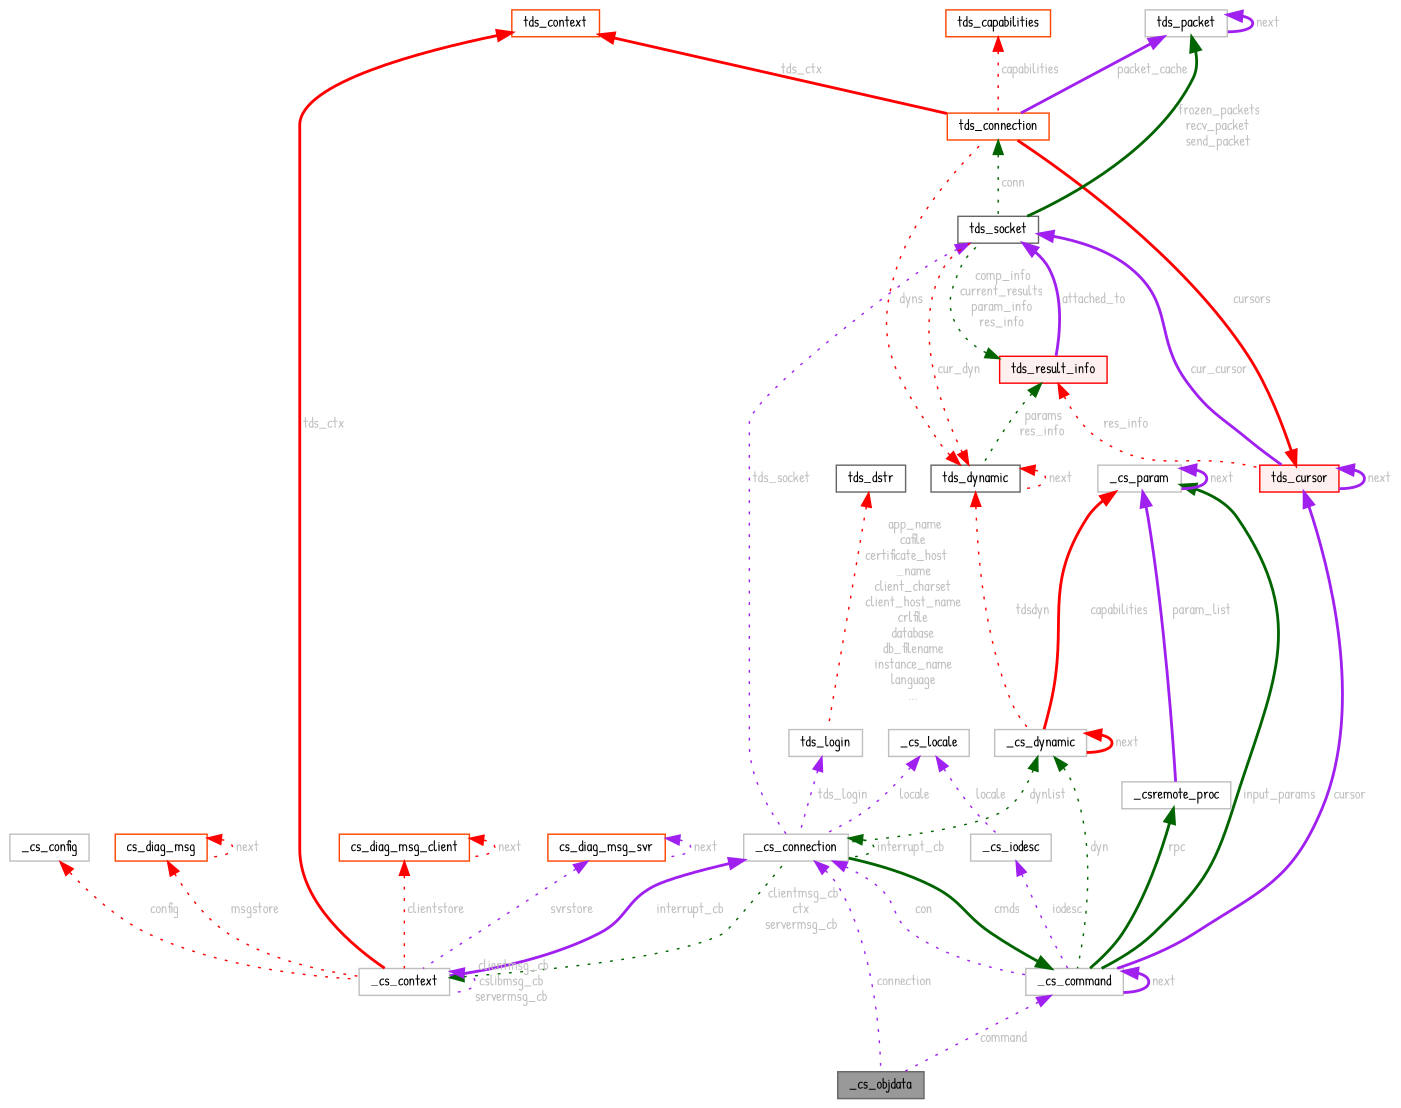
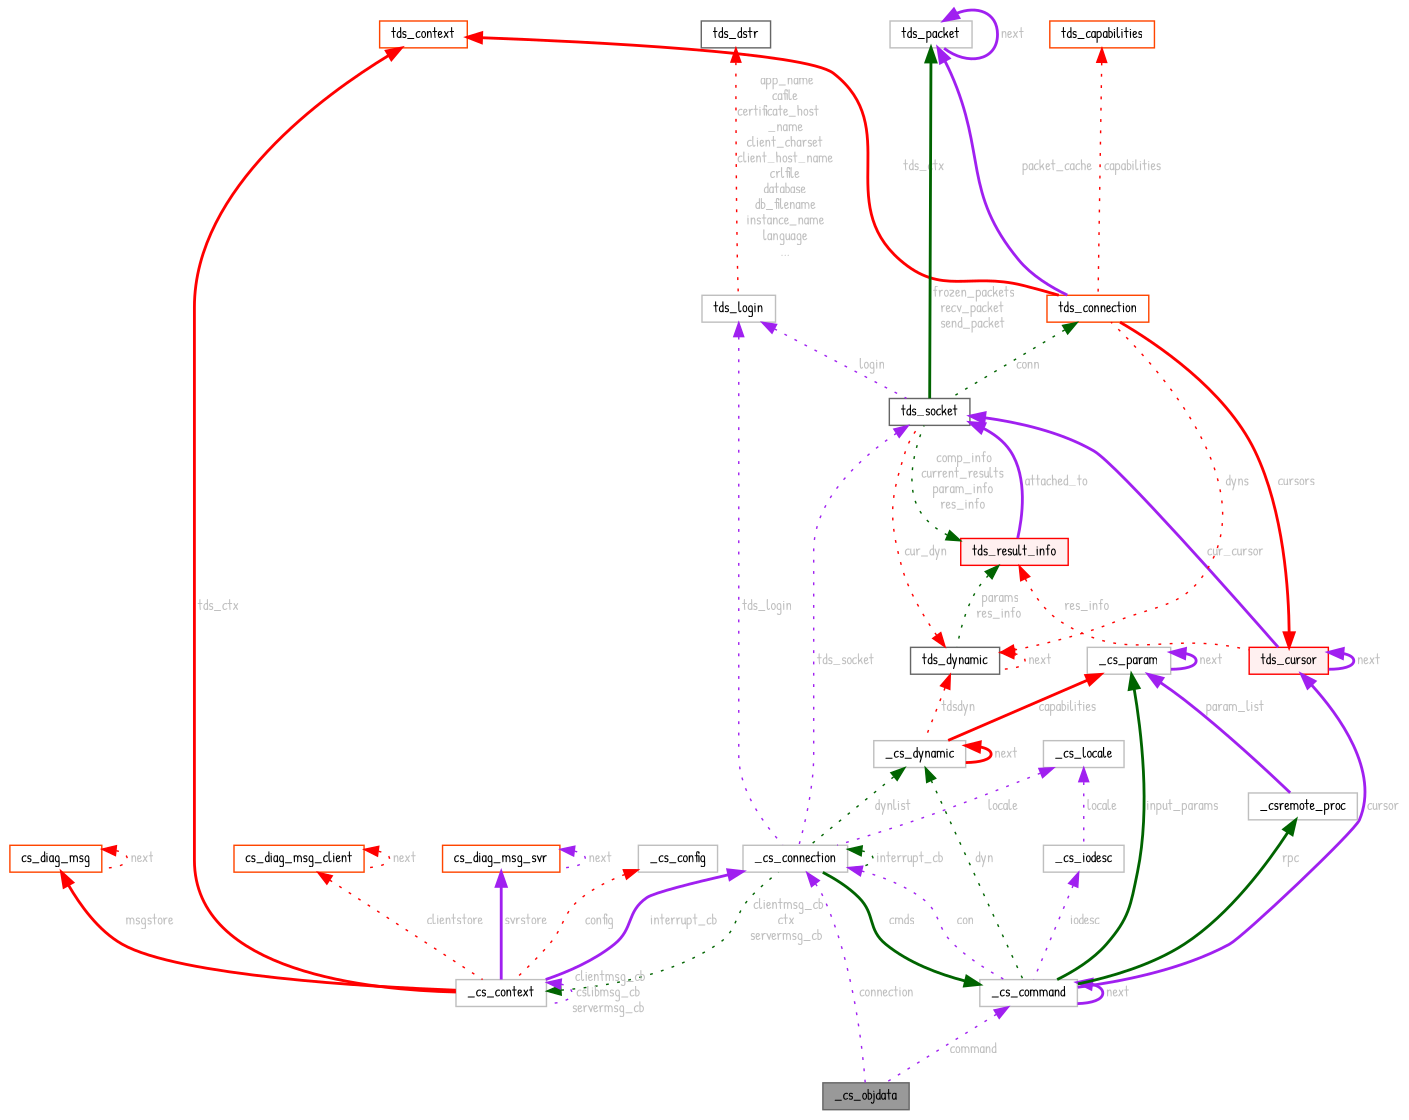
none -> (840, 364)
(499, 919) -> (501, 933)
(254, 947) -> (247, 974)
